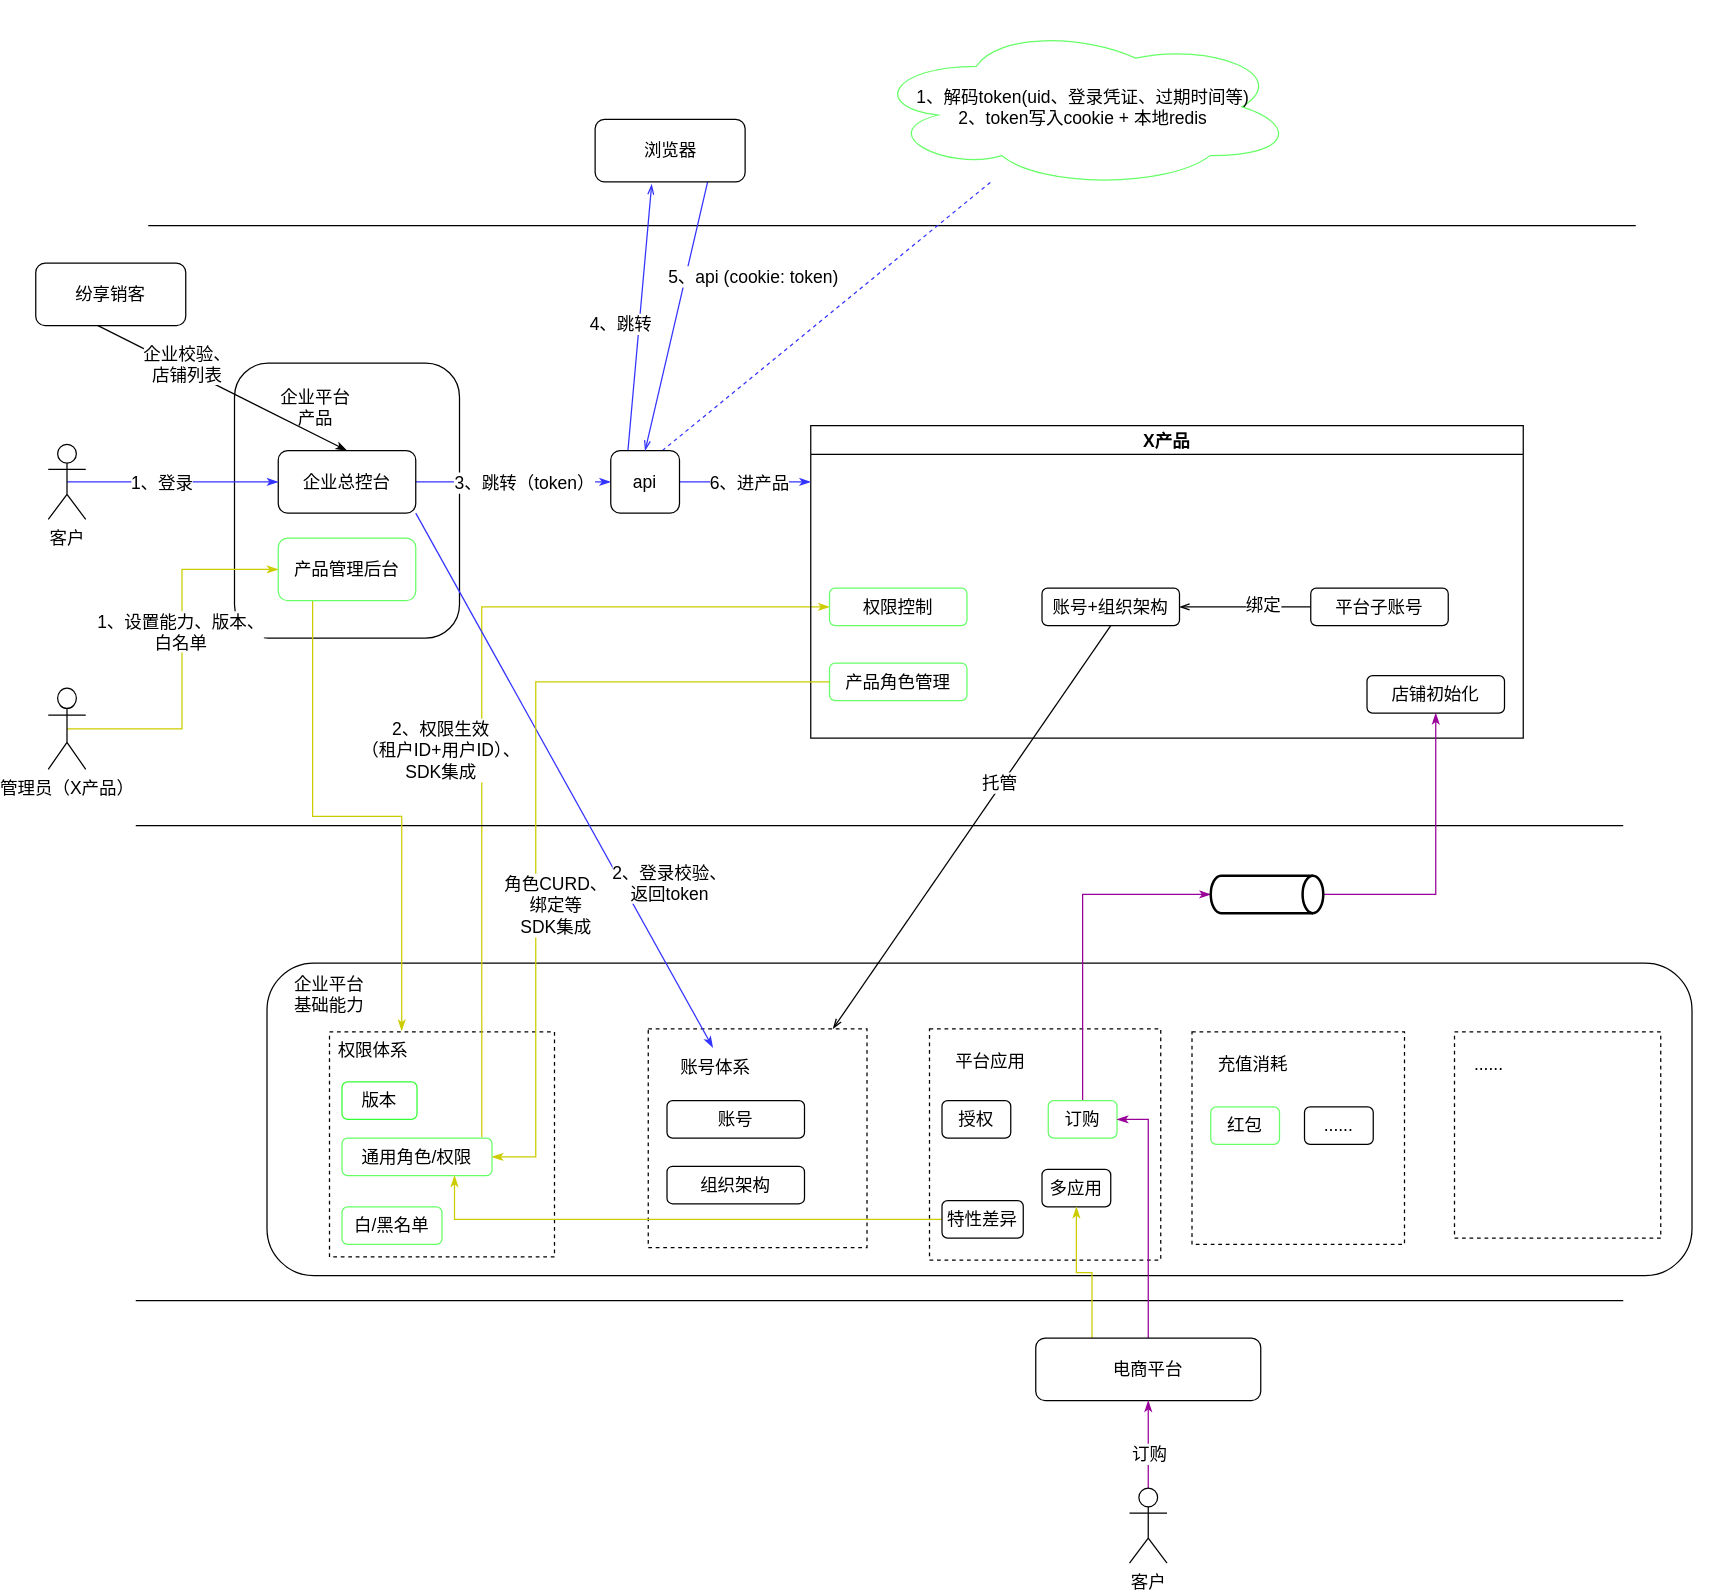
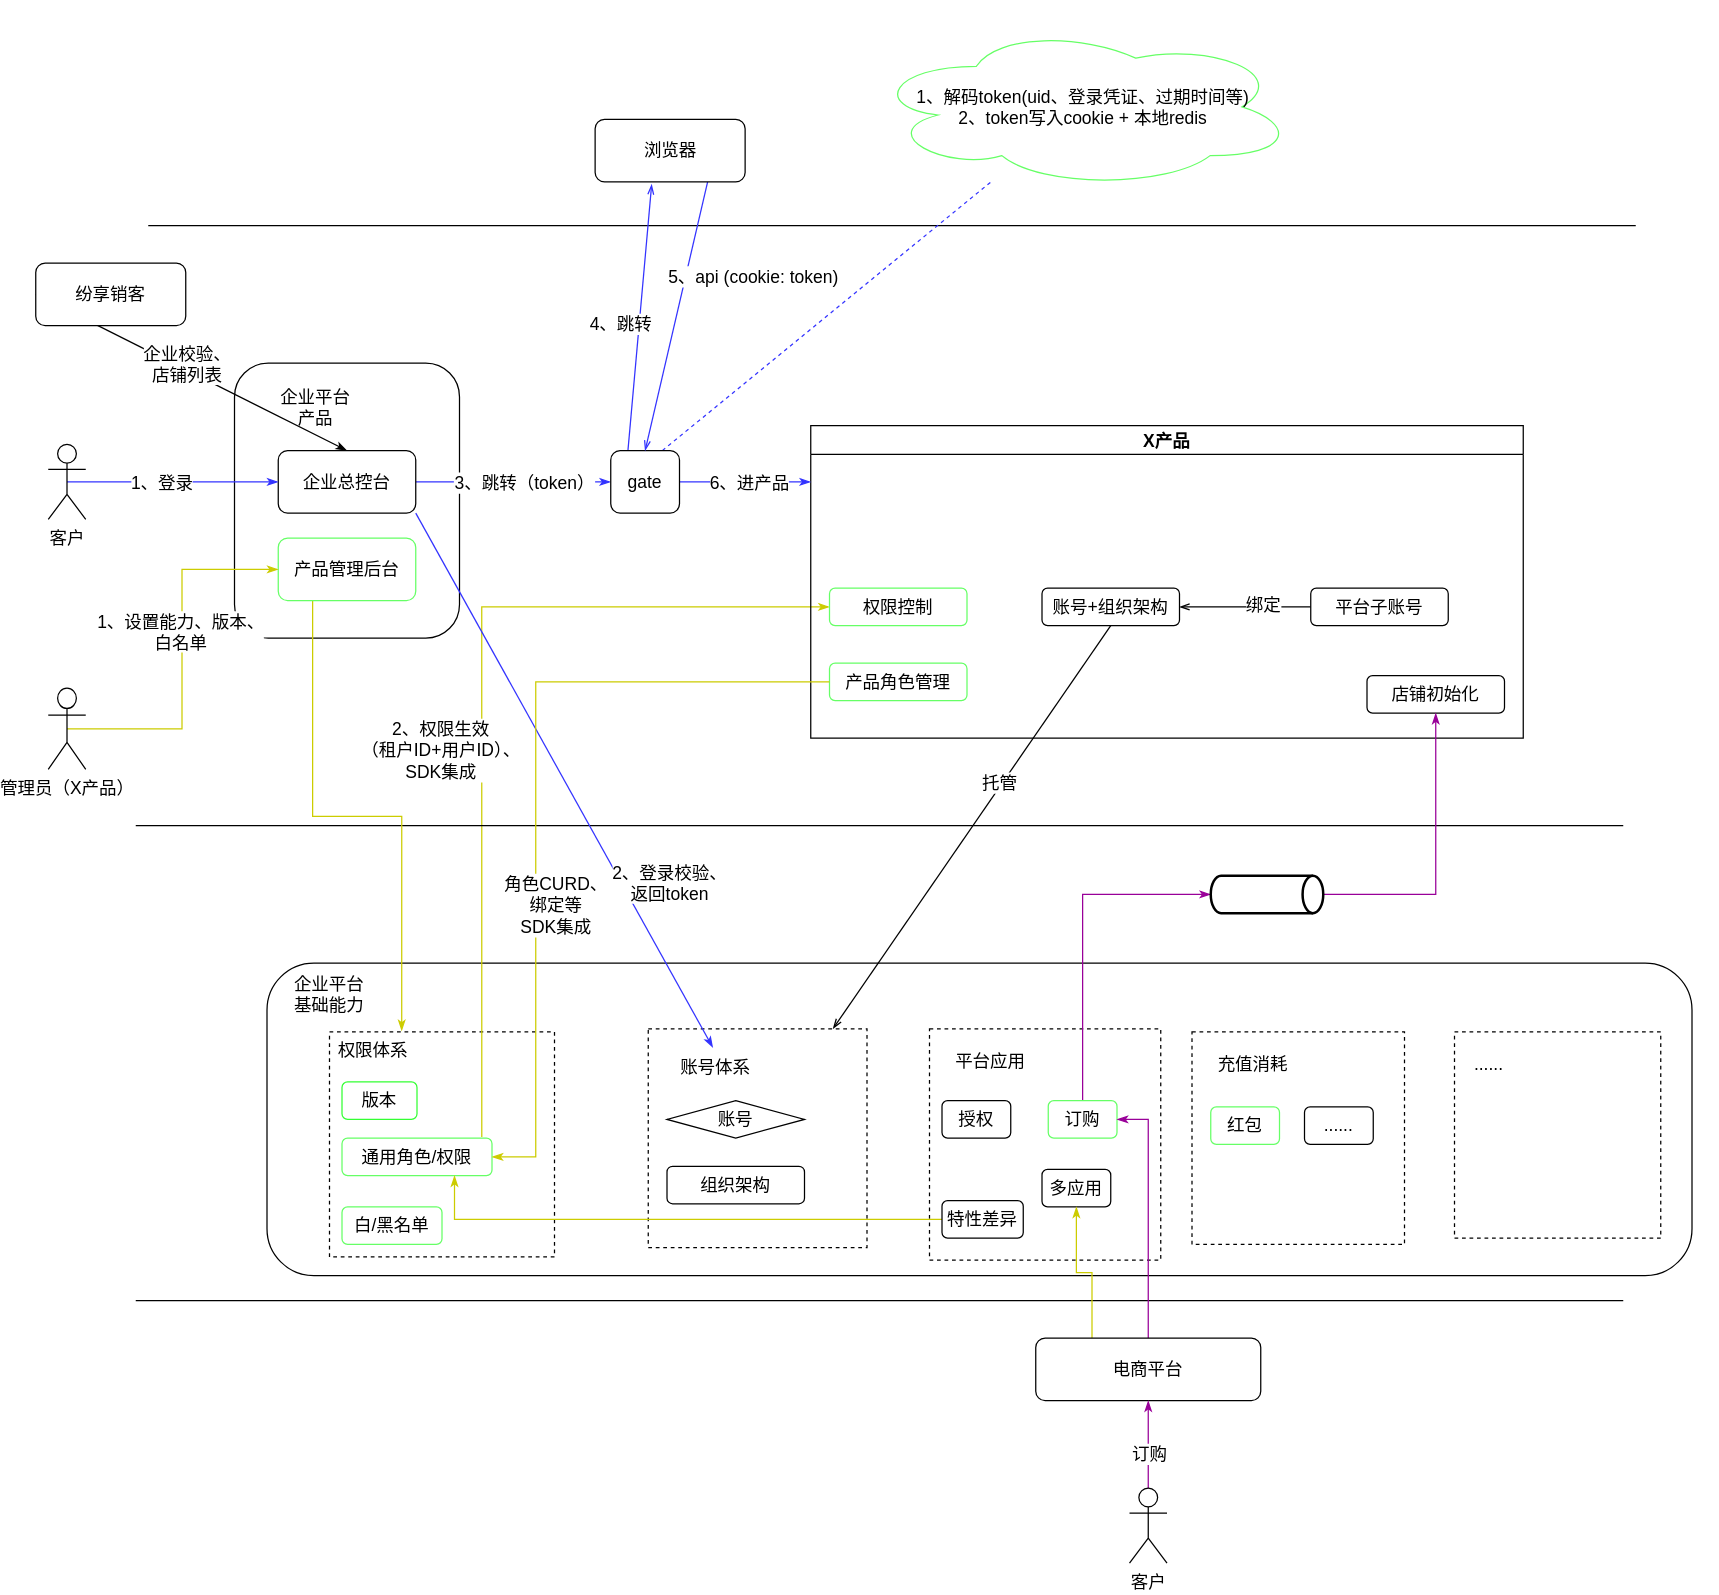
(645, 482) -> (645, 482)
(736, 1119) -> (736, 1119)
